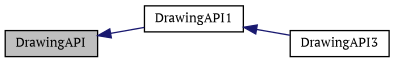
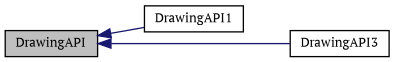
(273, 32) -> (201, 44)
